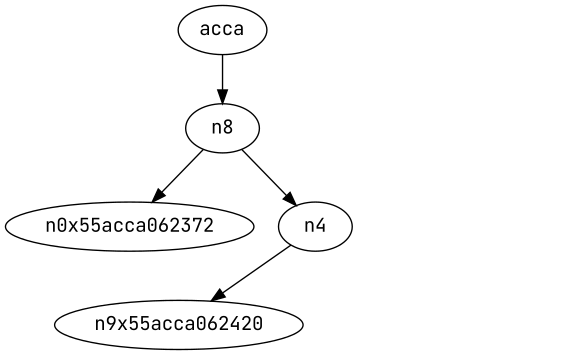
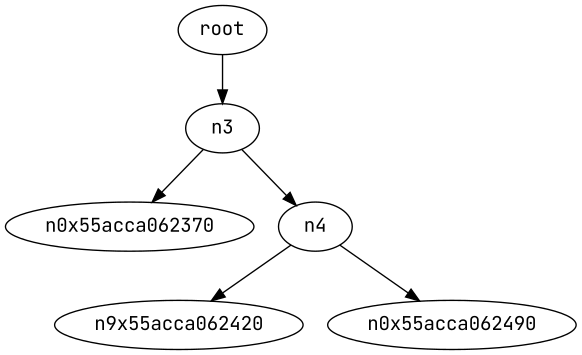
(223, 30) -> (223, 30)
(223, 128) -> (223, 128)
(130, 227) -> (130, 227)
none -> (452, 325)
